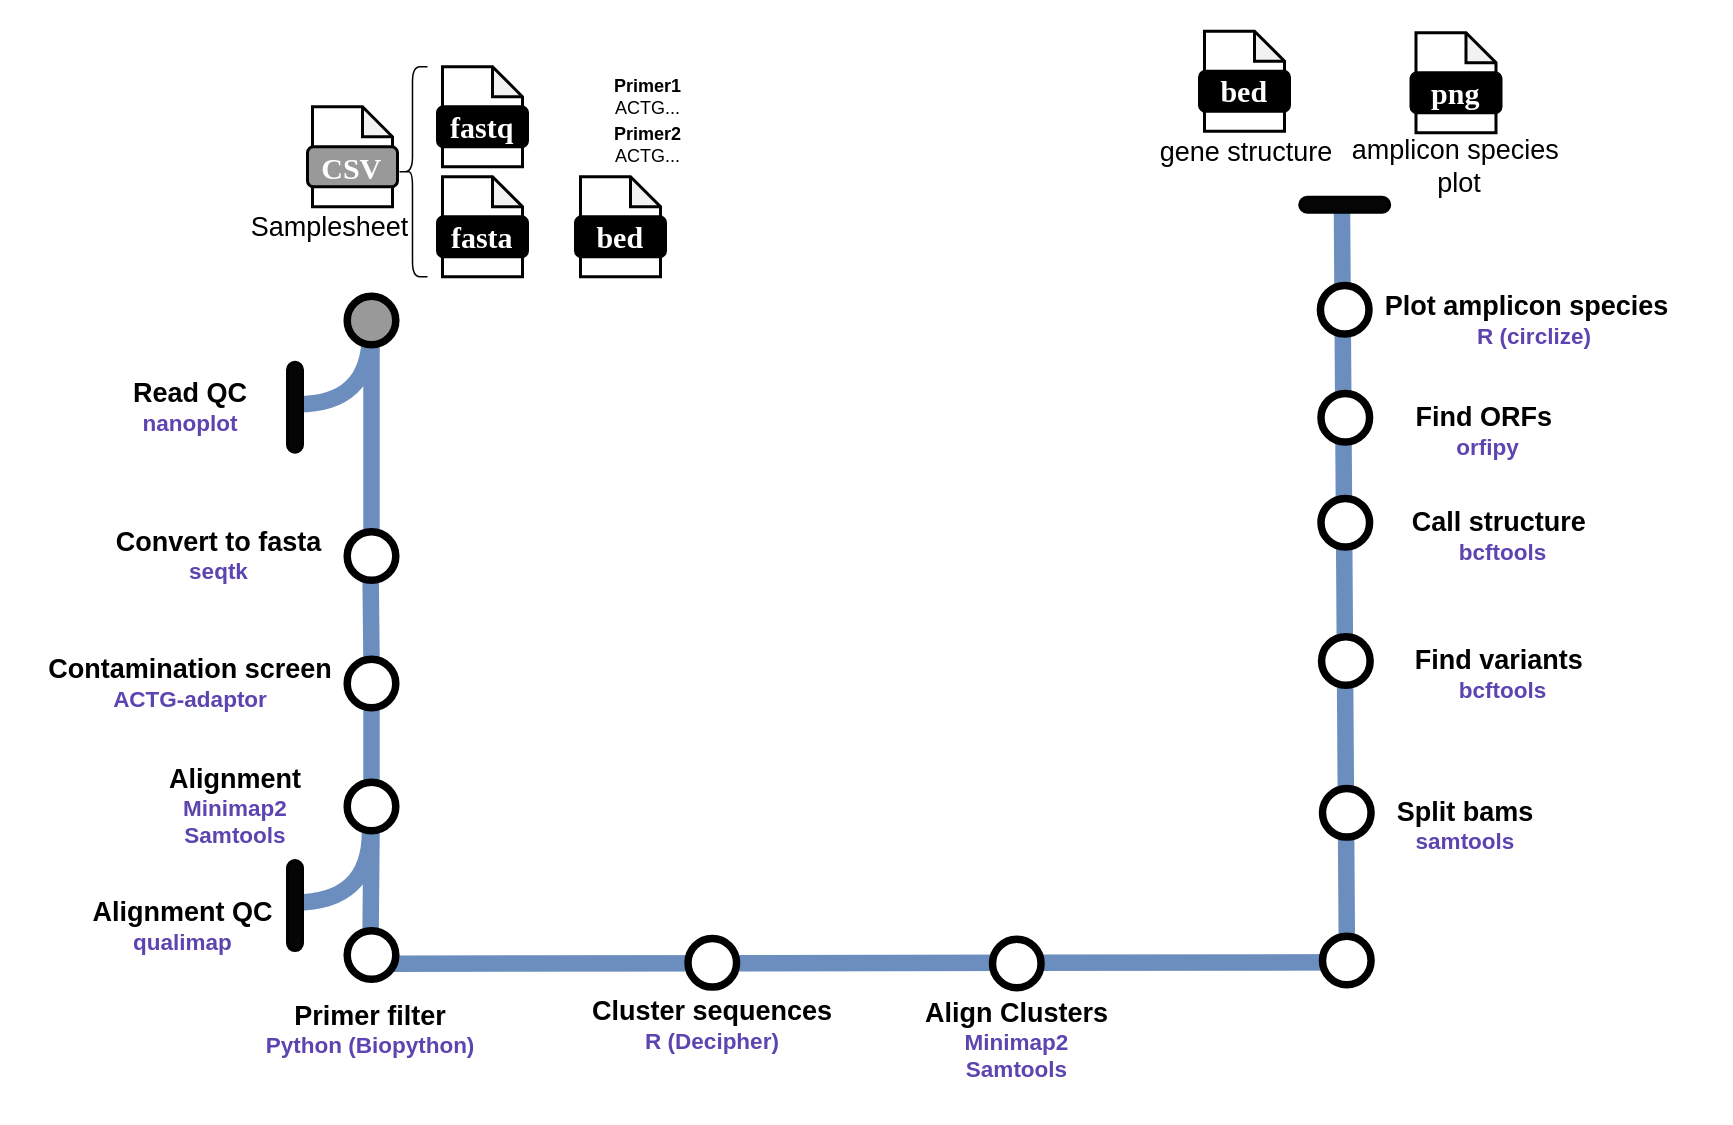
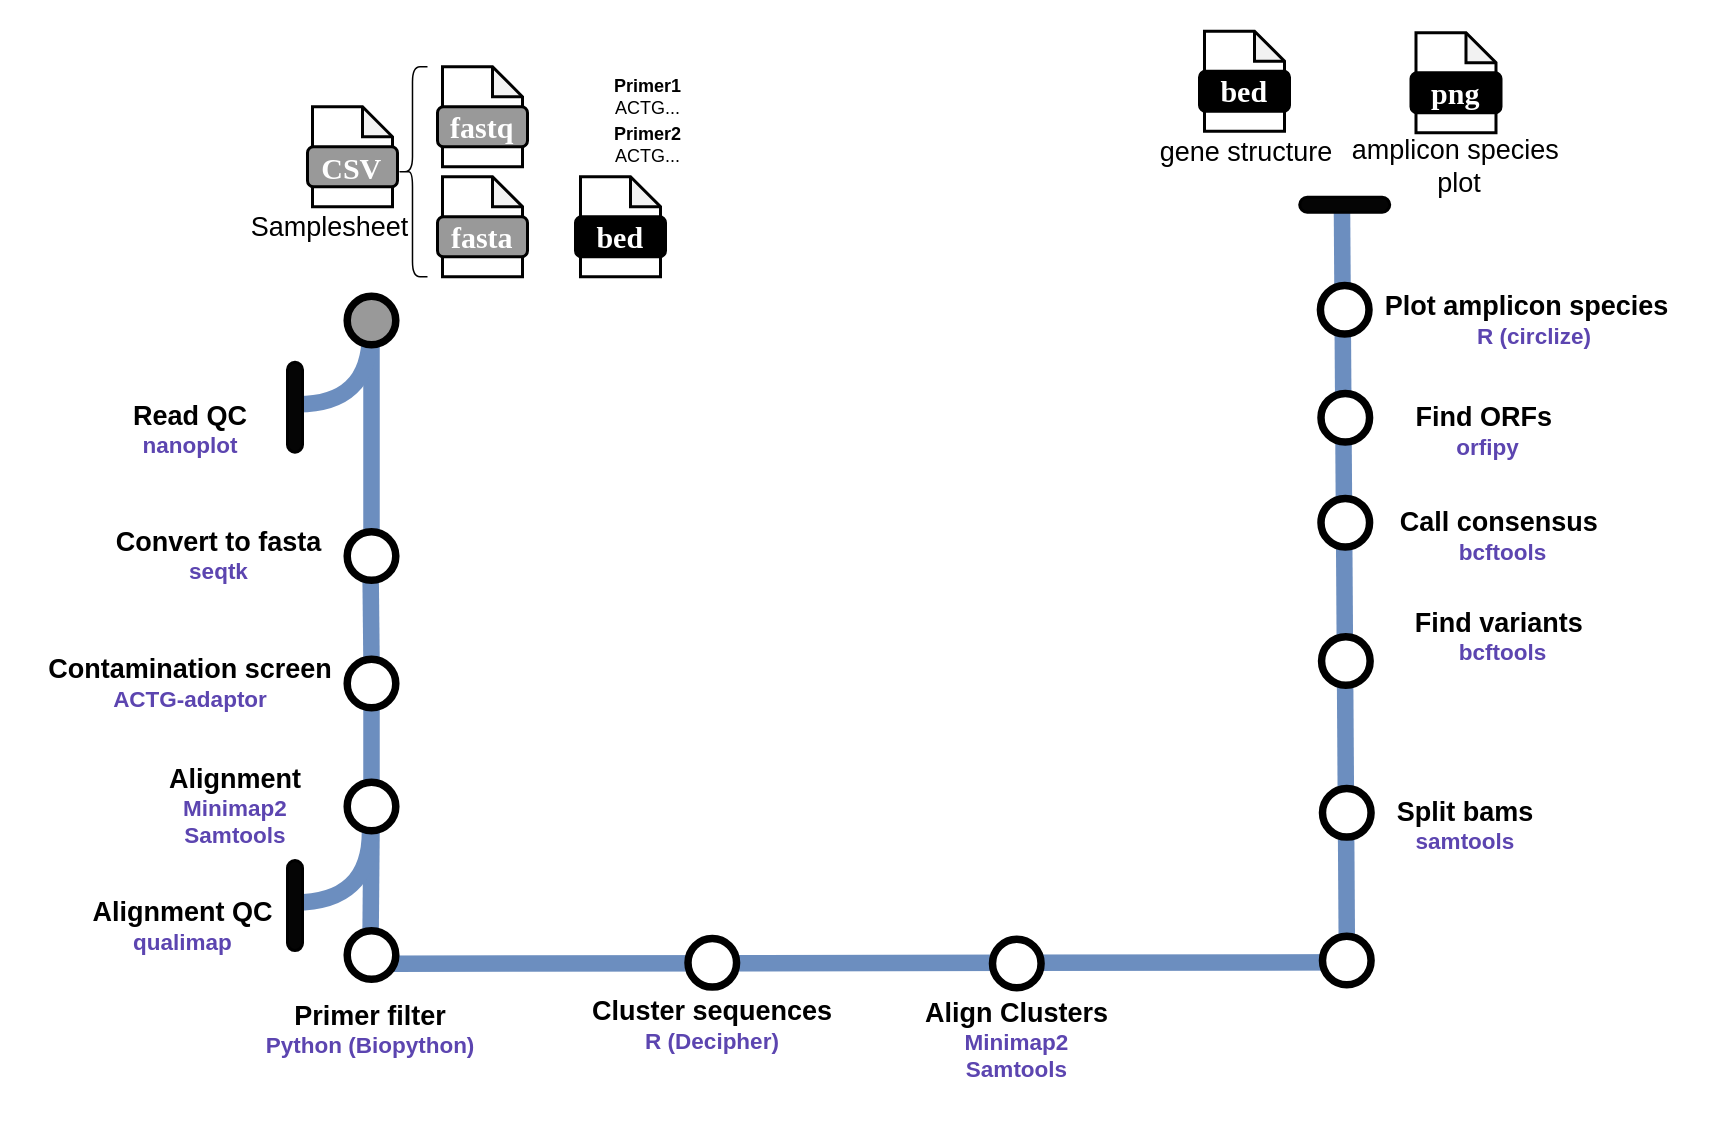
(482, 127) -> (482, 127)
(482, 237) -> (482, 237)
(190, 407) -> (190, 430)
(1503, 536) -> (1503, 536)
(1502, 674) -> (1502, 637)
